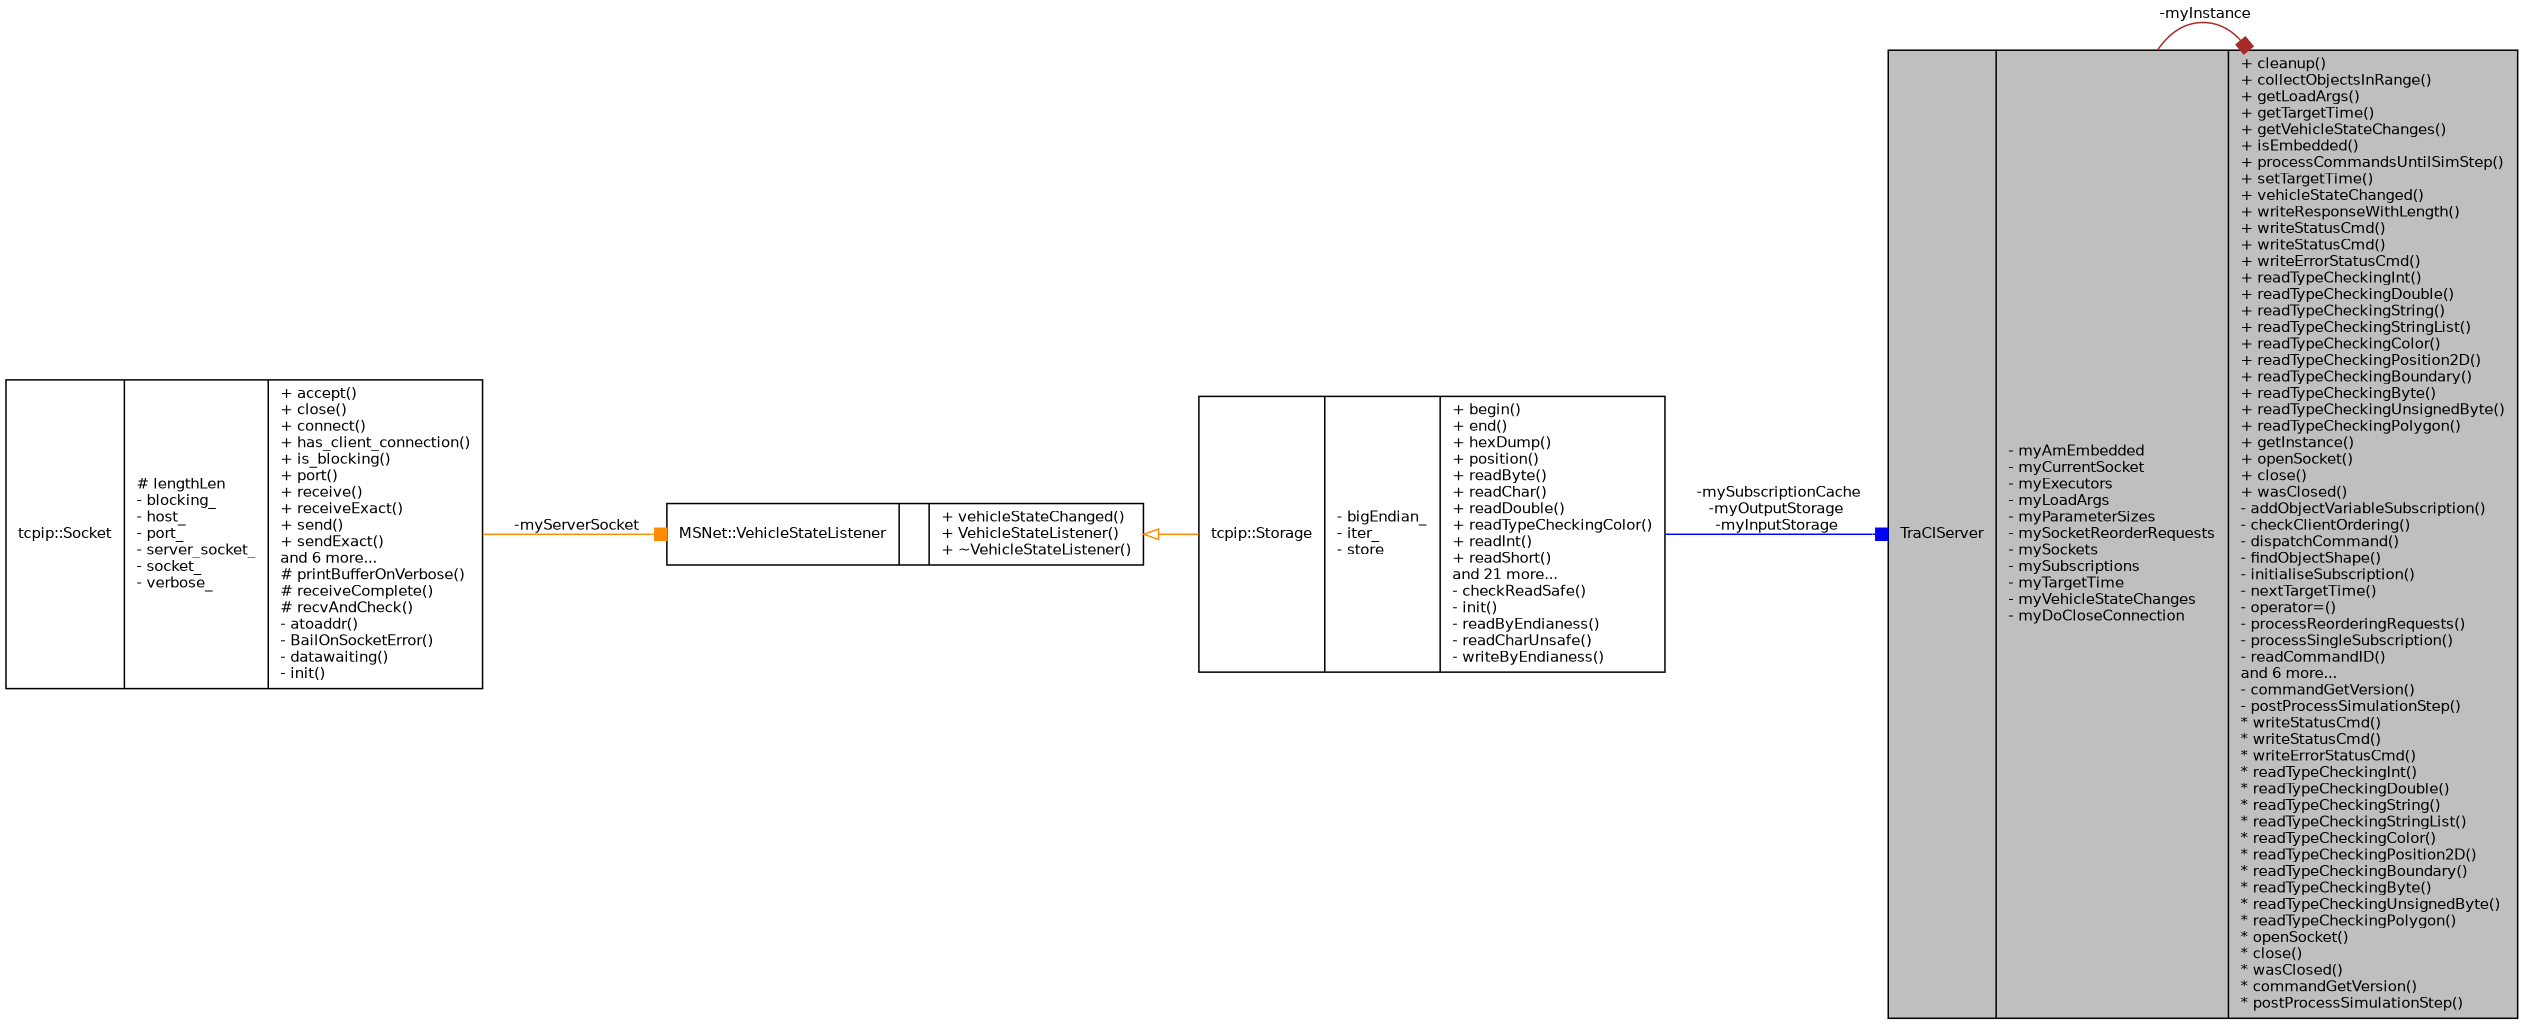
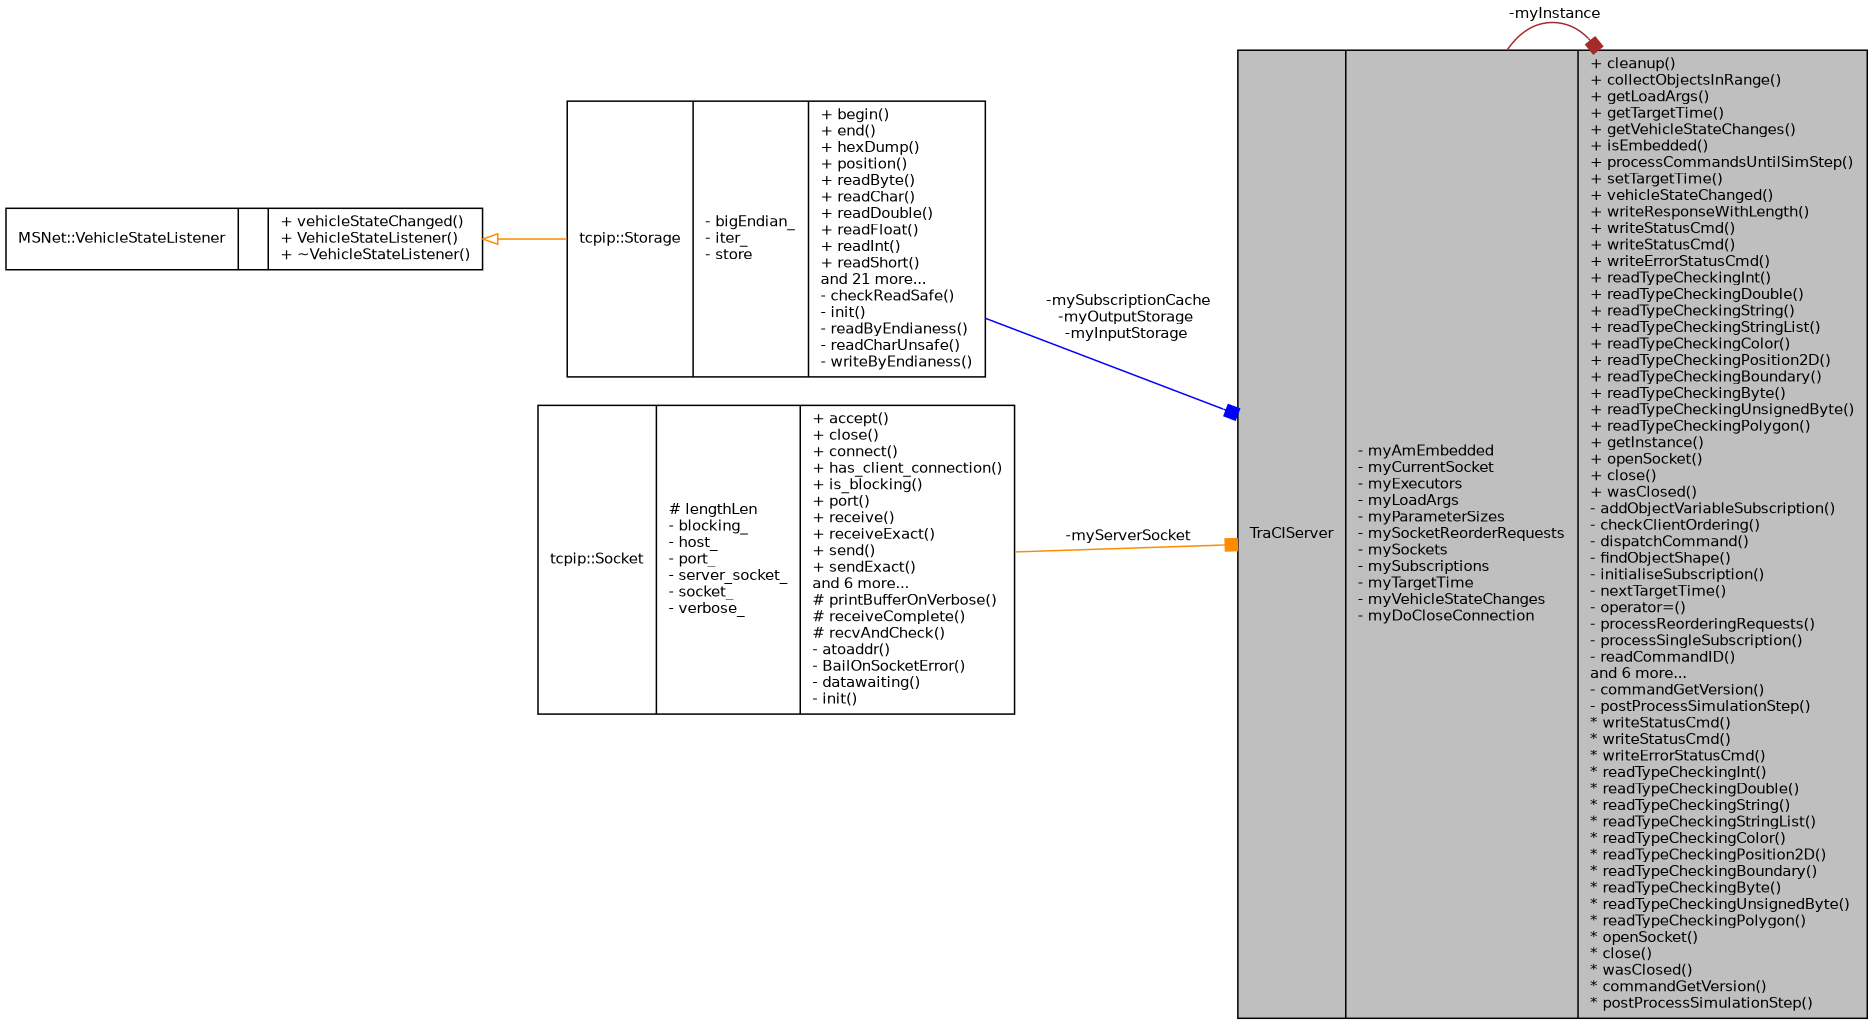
(1553, 525) -> (870, 230)
(567, 534) -> (1119, 549)
